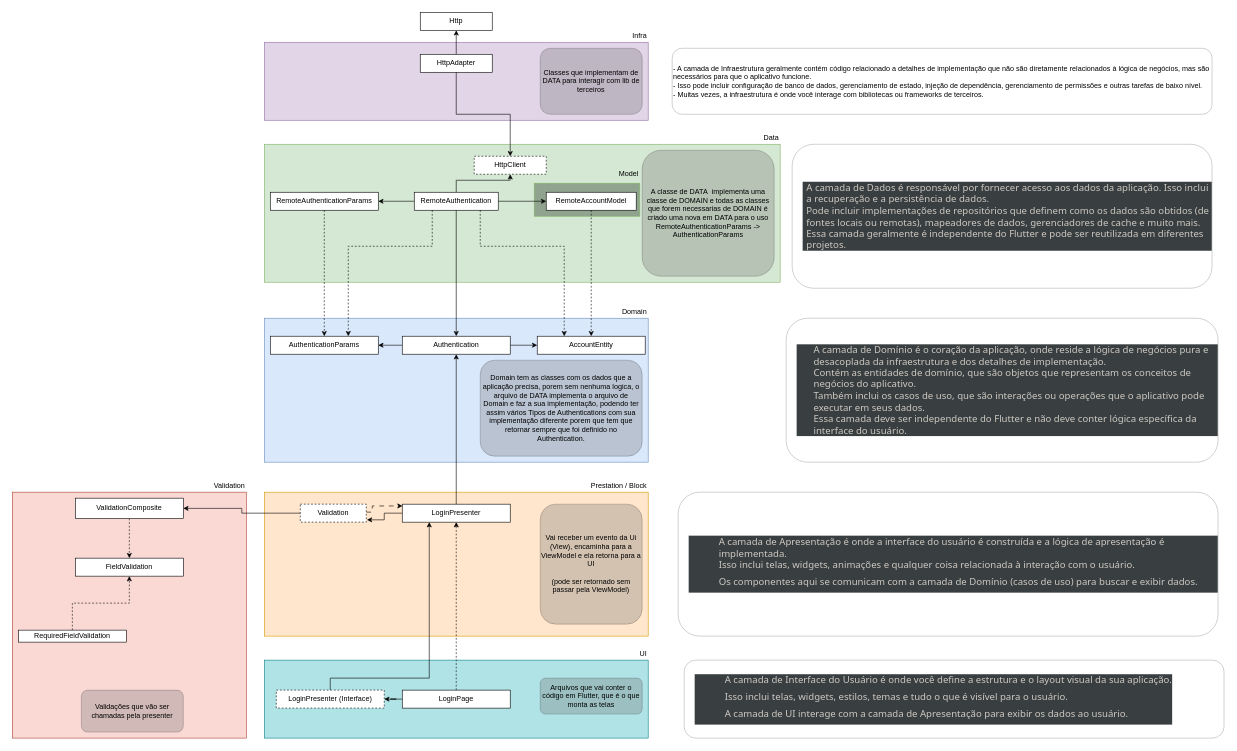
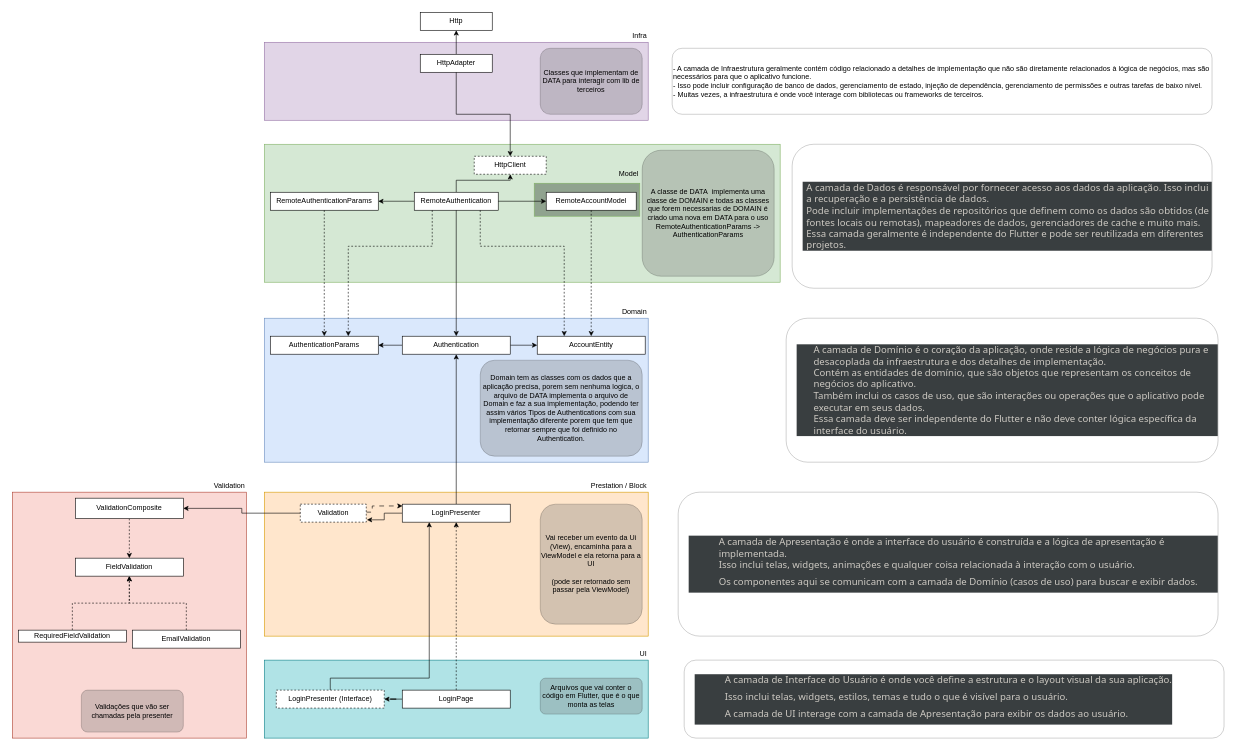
(750, 138) -> none
none -> (172, 603)
none -> (186, 639)
